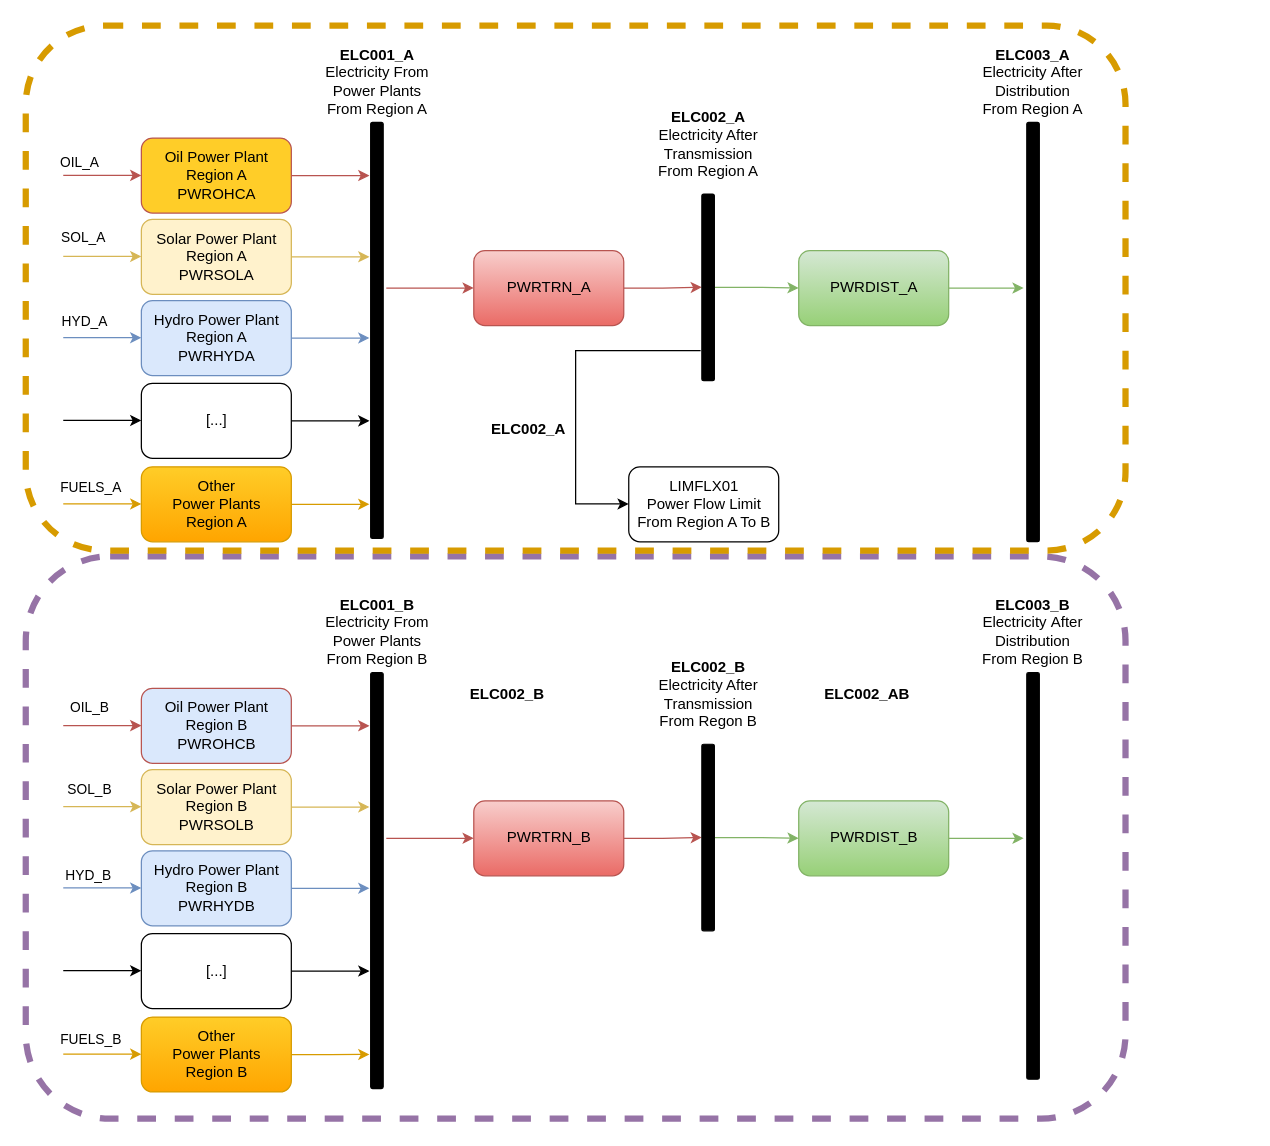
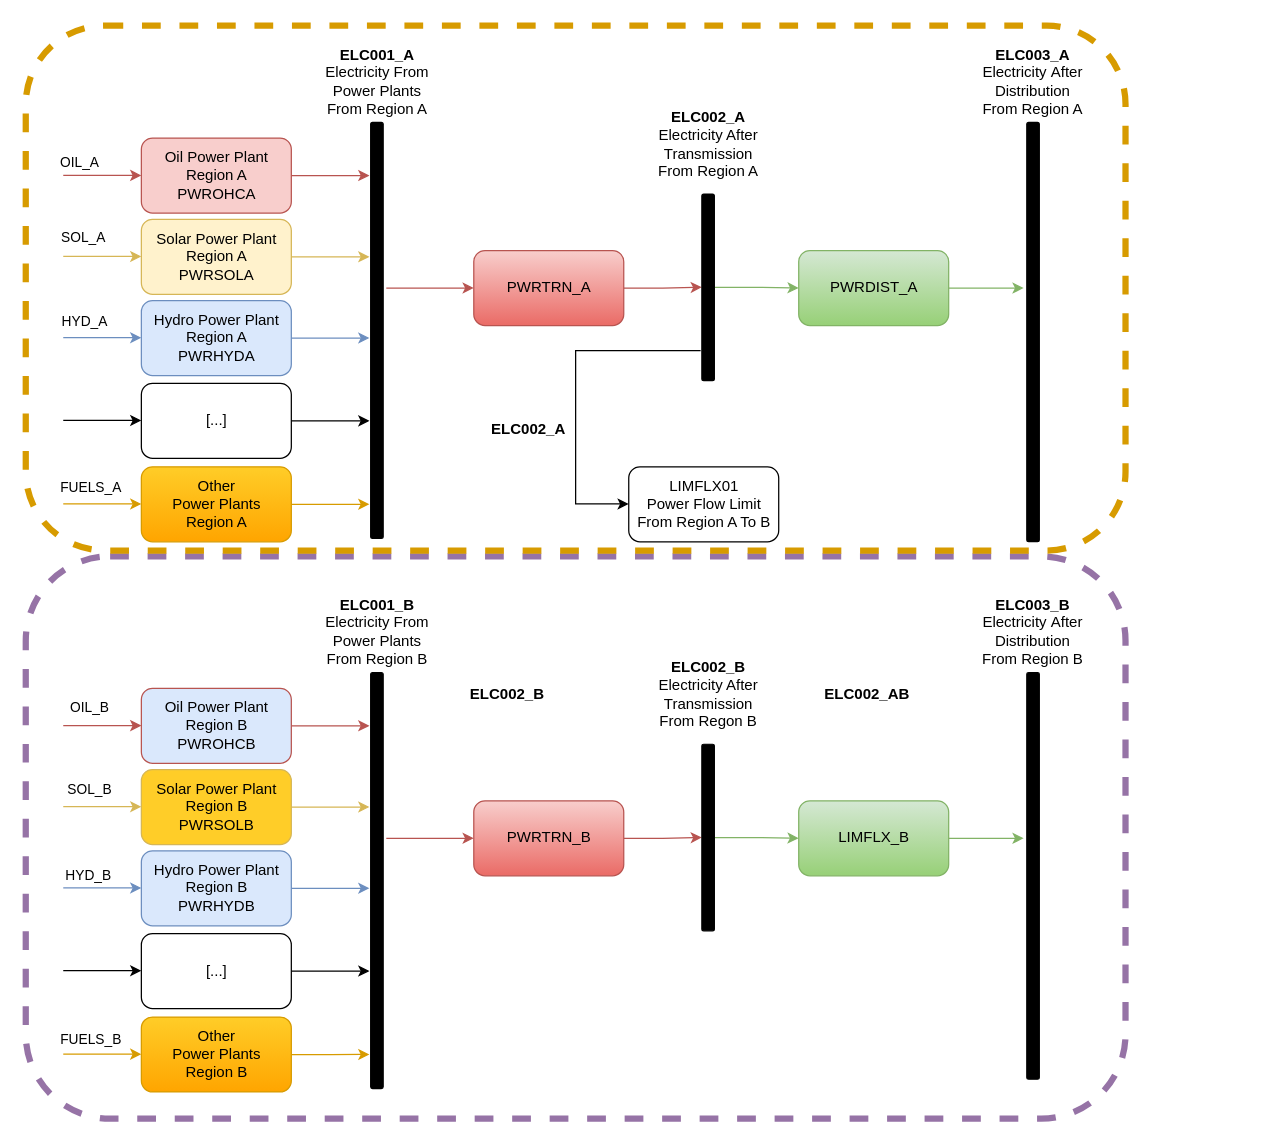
(216, 176) -> (216, 176)
(216, 807) -> (216, 807)
(874, 838) -> (874, 838)
